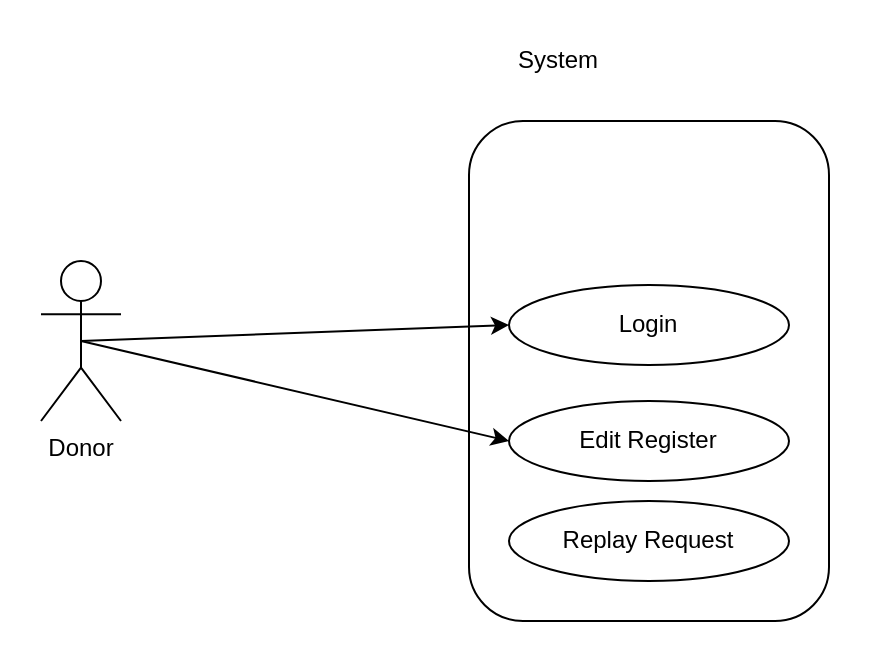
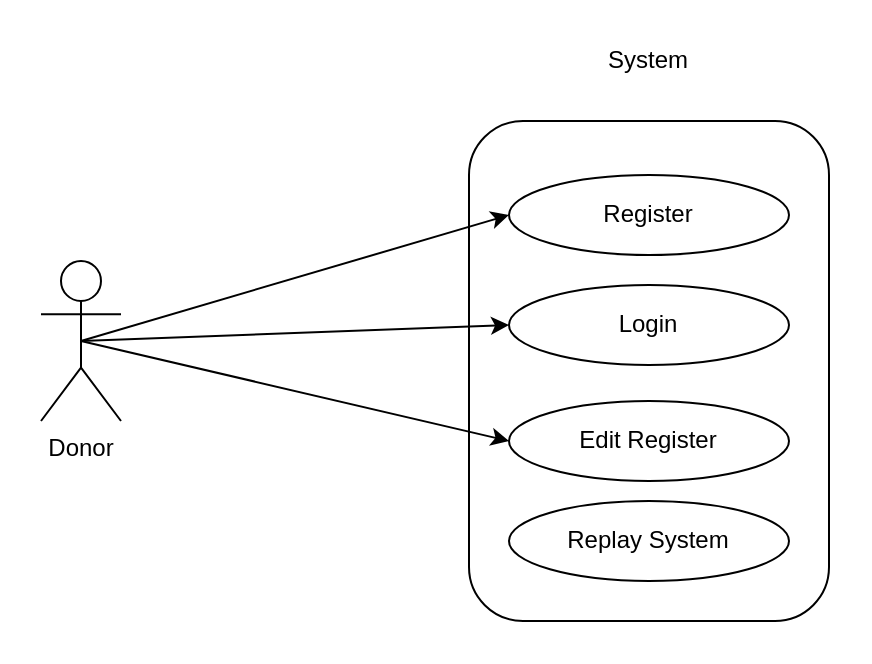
(559, 61) -> (649, 61)
none -> (649, 215)
none -> (303, 276)
(649, 541) -> (649, 541)
